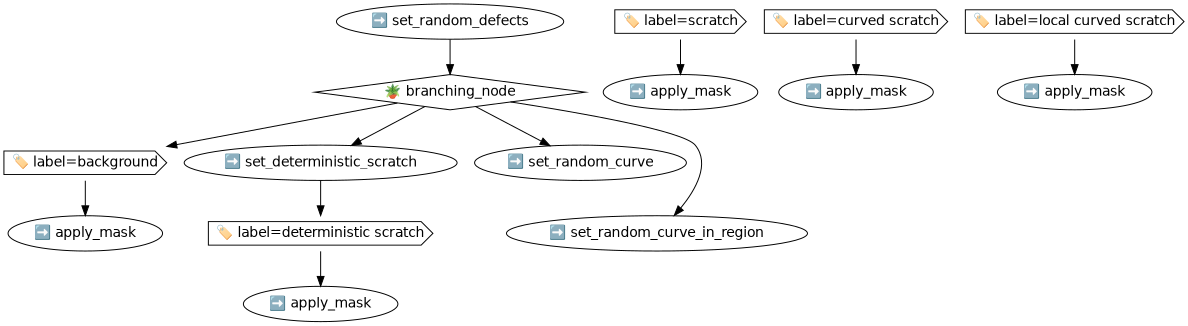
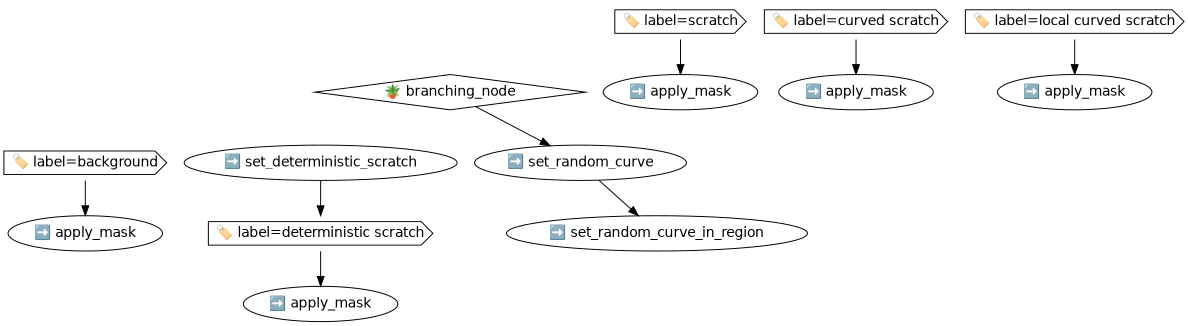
(450, 22) -> none
(287, 124) -> none
(392, 124) -> none
(639, 125) -> (615, 195)
